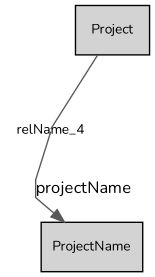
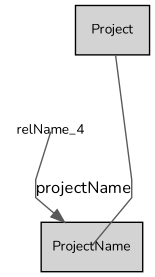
(74, 92) -> (129, 157)
